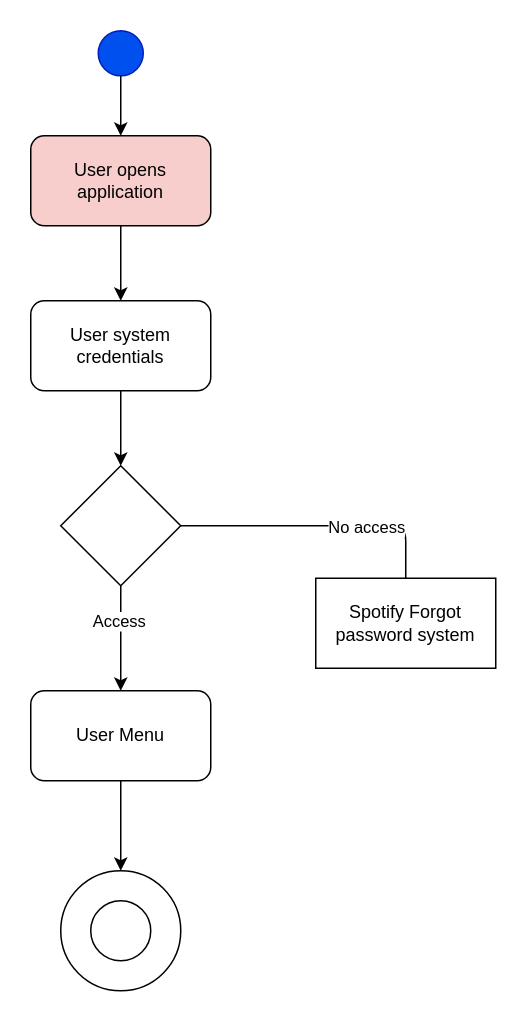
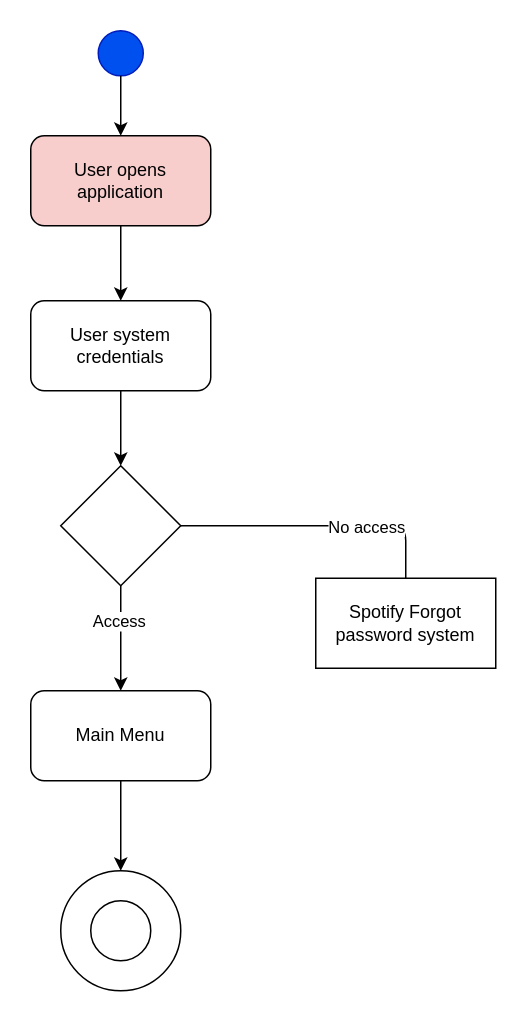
(121, 736) -> (121, 736)
